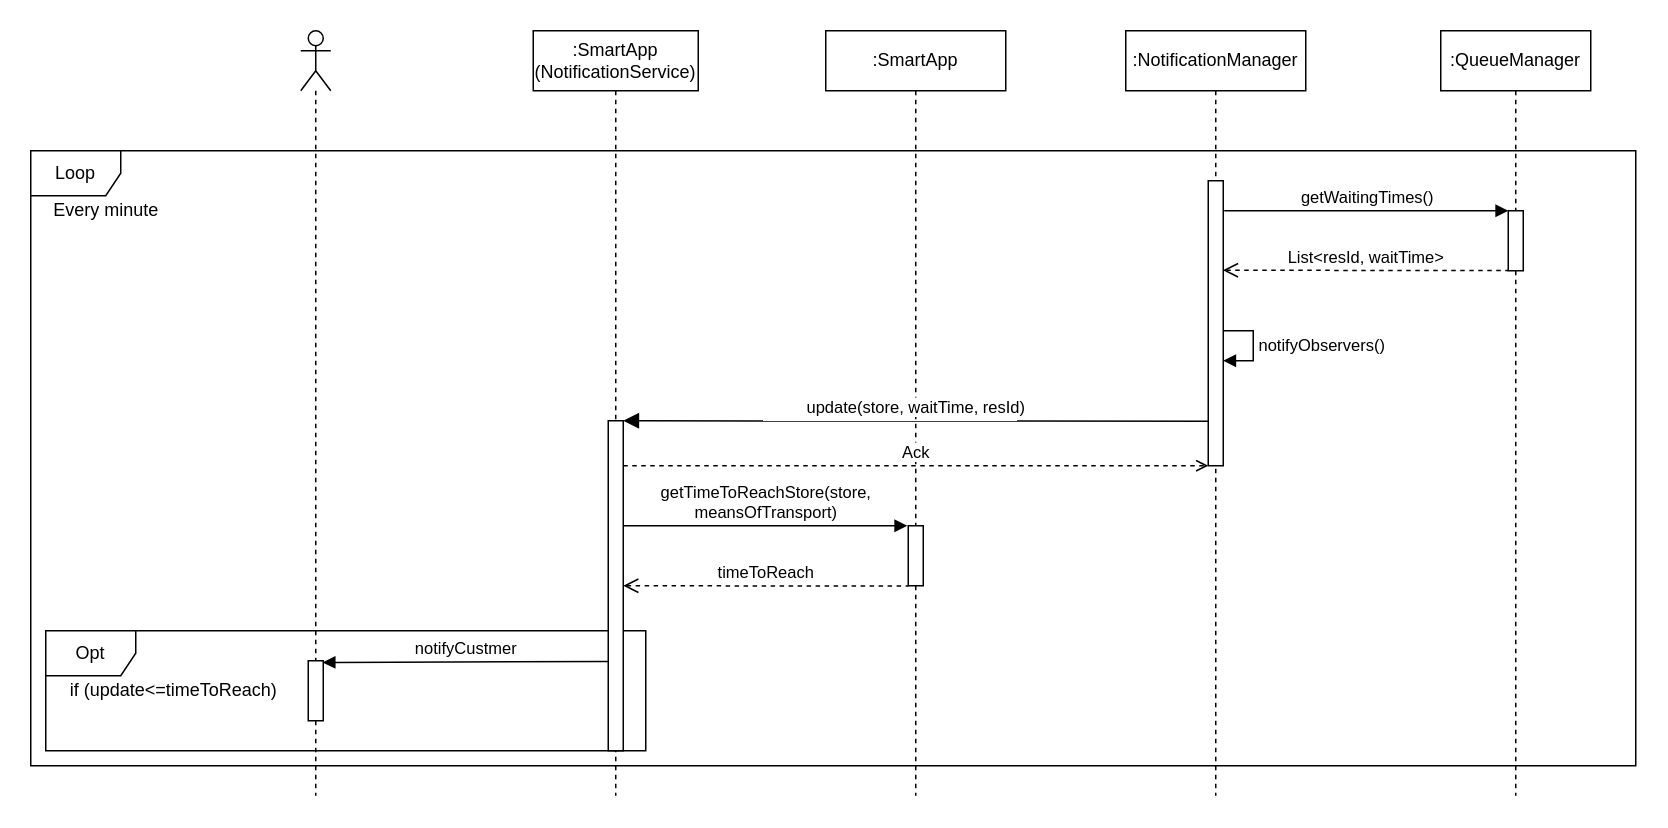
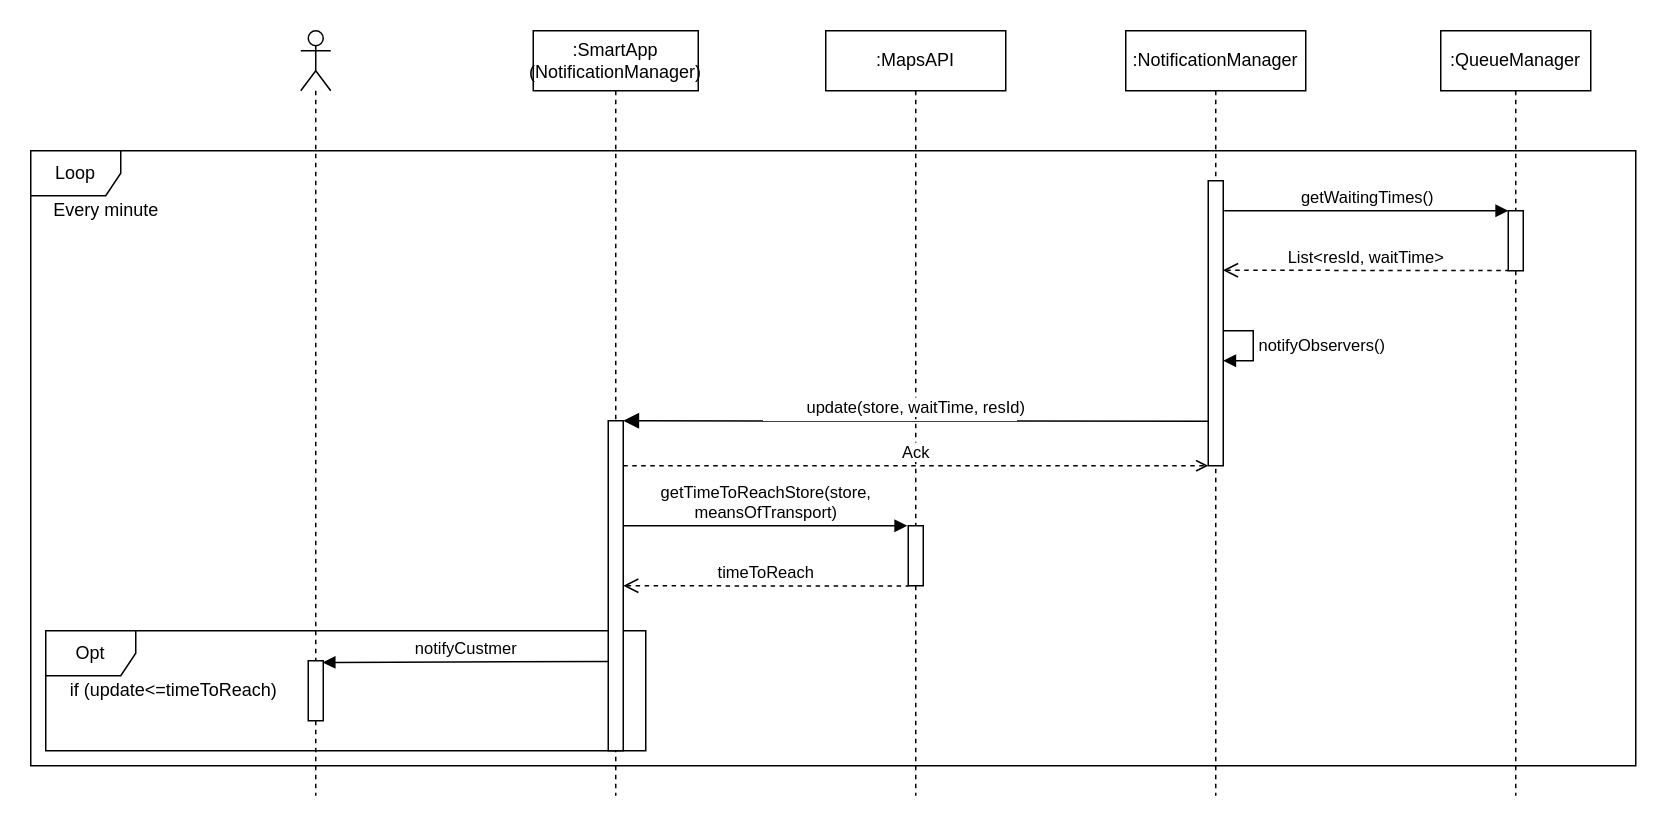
(616, 61) -> (616, 61)
(916, 61) -> (916, 61)
